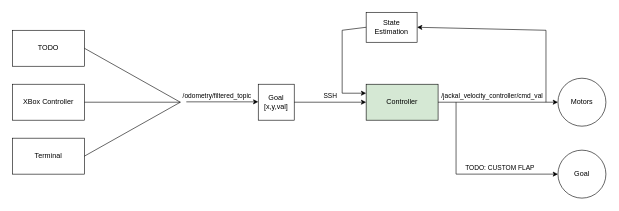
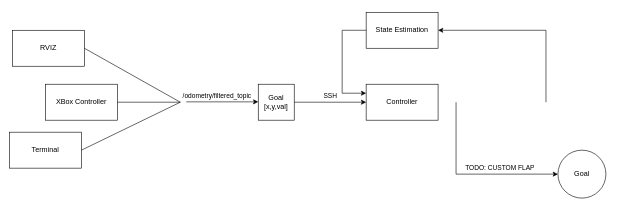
(392, 27) -> (402, 30)
(48, 48) -> (48, 48)
(48, 102) -> (81, 102)
(402, 102) -> (402, 102)
(552, 102) -> none
(582, 102) -> none
(48, 156) -> (45, 150)
